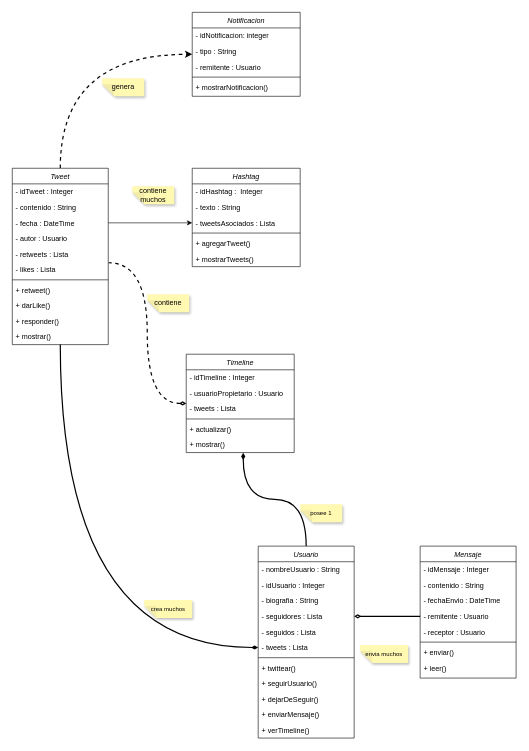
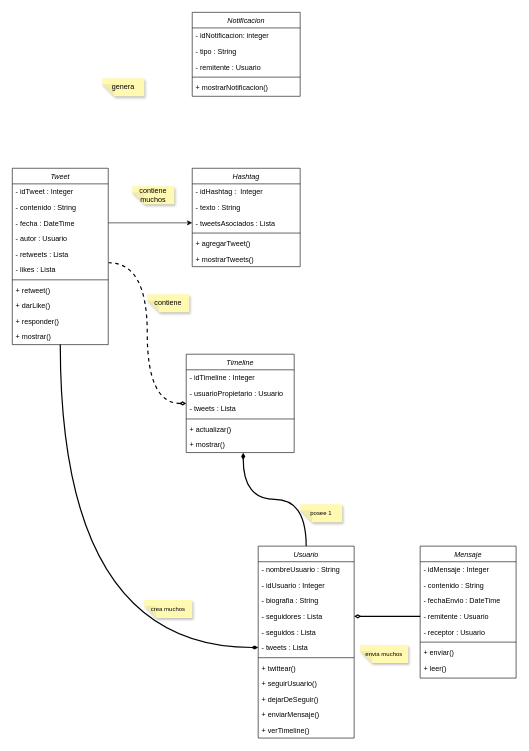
(95, 80) -> none
